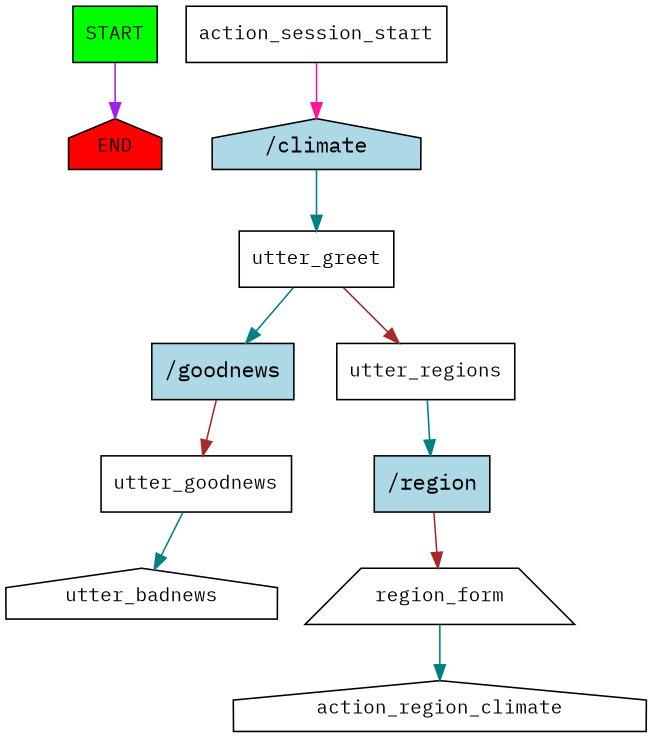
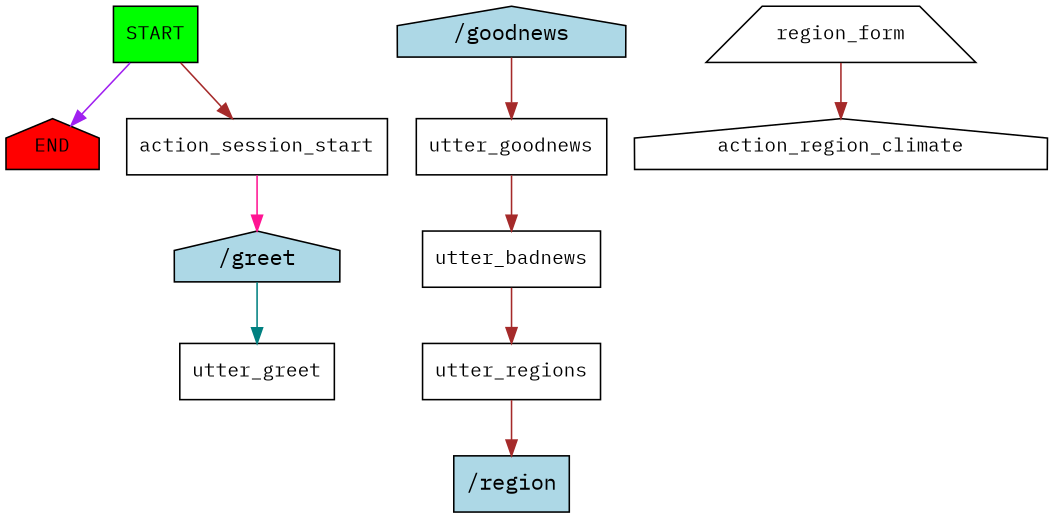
none -> (201, 85)
(316, 147) -> (257, 259)
(275, 309) -> none
(366, 310) -> (512, 308)
(223, 372) -> (512, 34)
(428, 420) -> (512, 420)
(435, 532) -> none
(172, 534) -> (512, 195)
(142, 596) -> (512, 259)
(440, 645) -> (841, 83)
